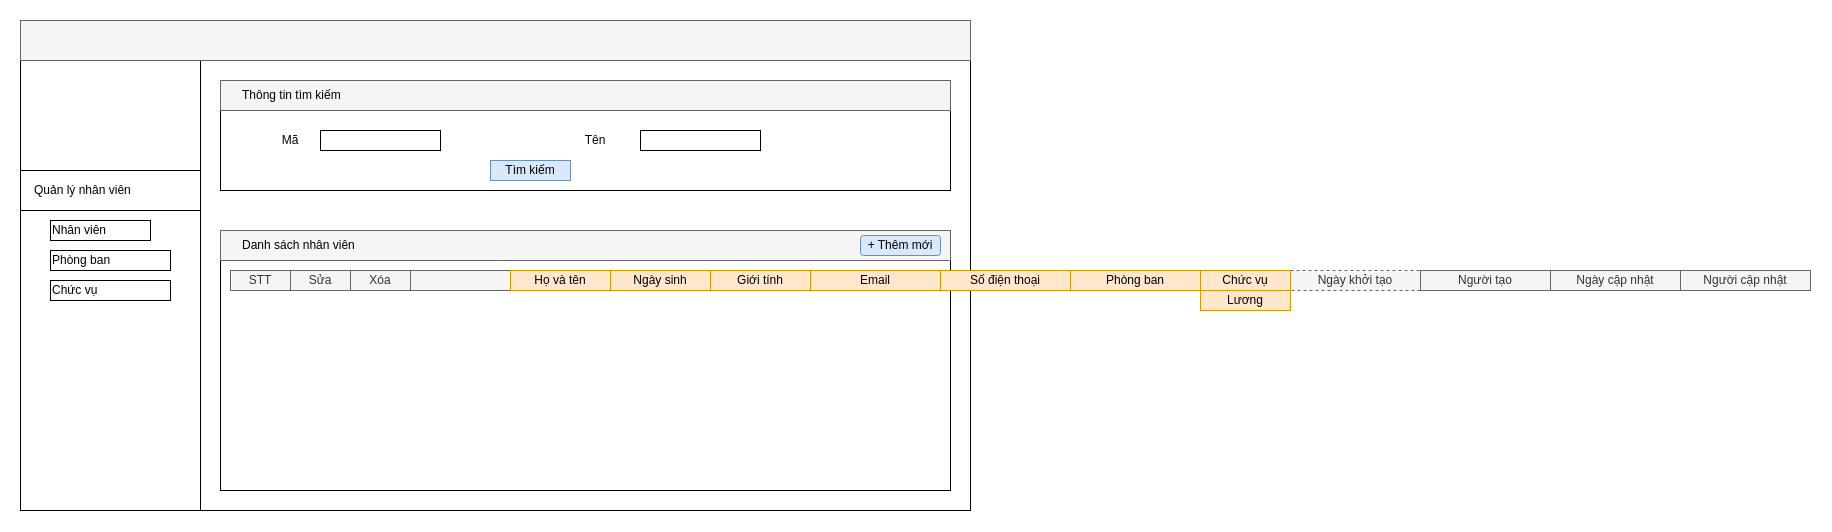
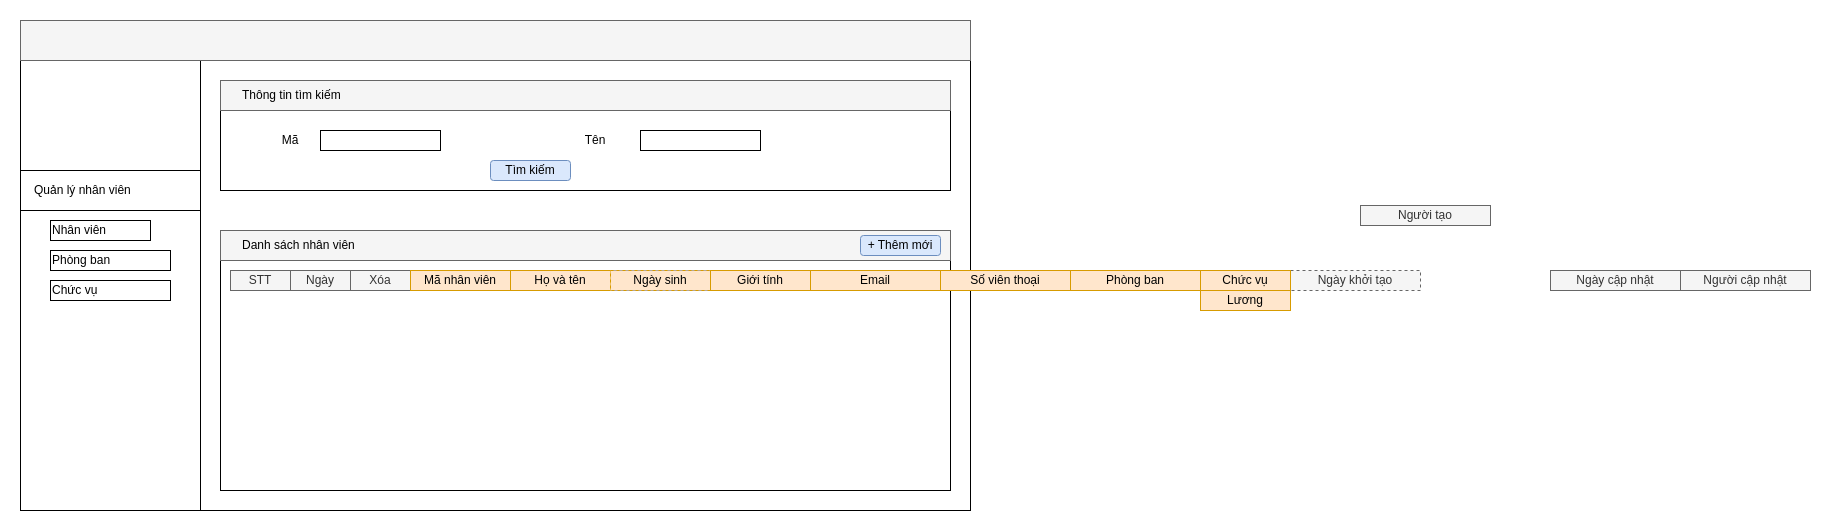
(531, 171) -> (531, 171)
(321, 281) -> (321, 281)
none -> (461, 281)
(661, 281) -> (661, 281)
(1006, 281) -> (1006, 281)
(1486, 281) -> (1426, 216)
